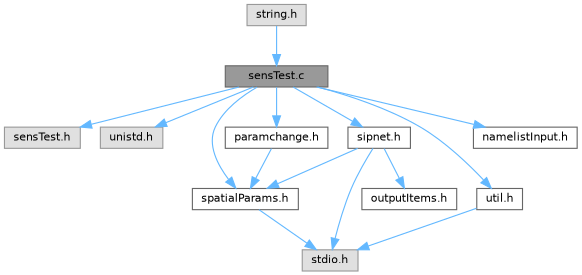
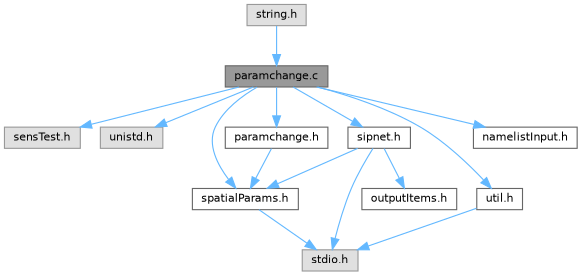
(277, 76) -> (277, 76)
